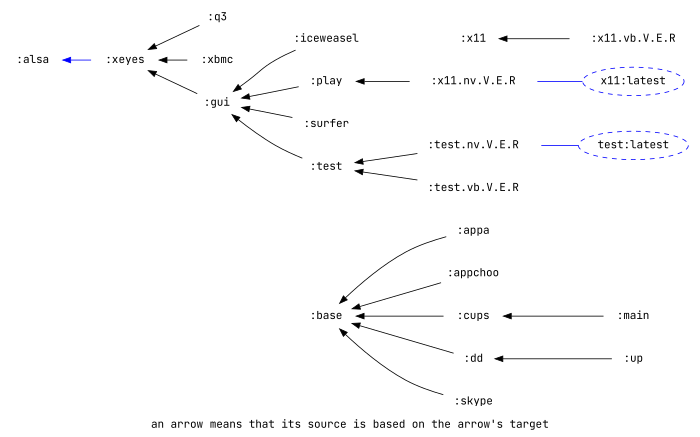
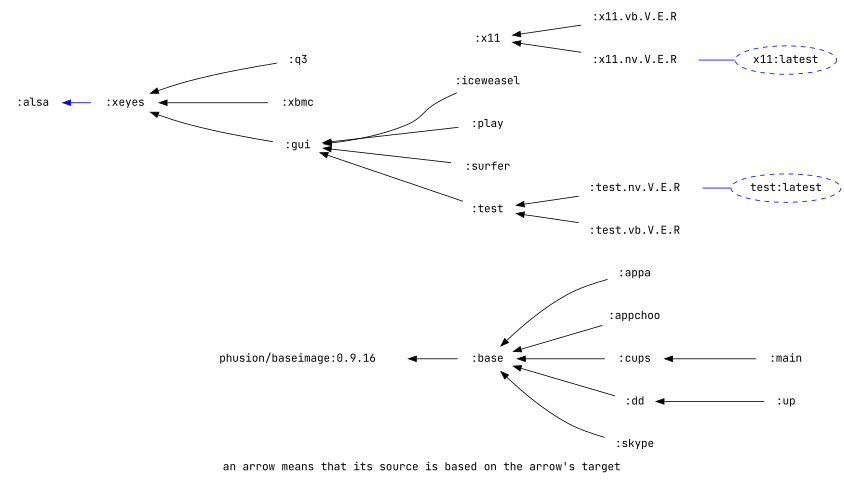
(387, 81) -> (551, 48)
none -> (298, 359)
